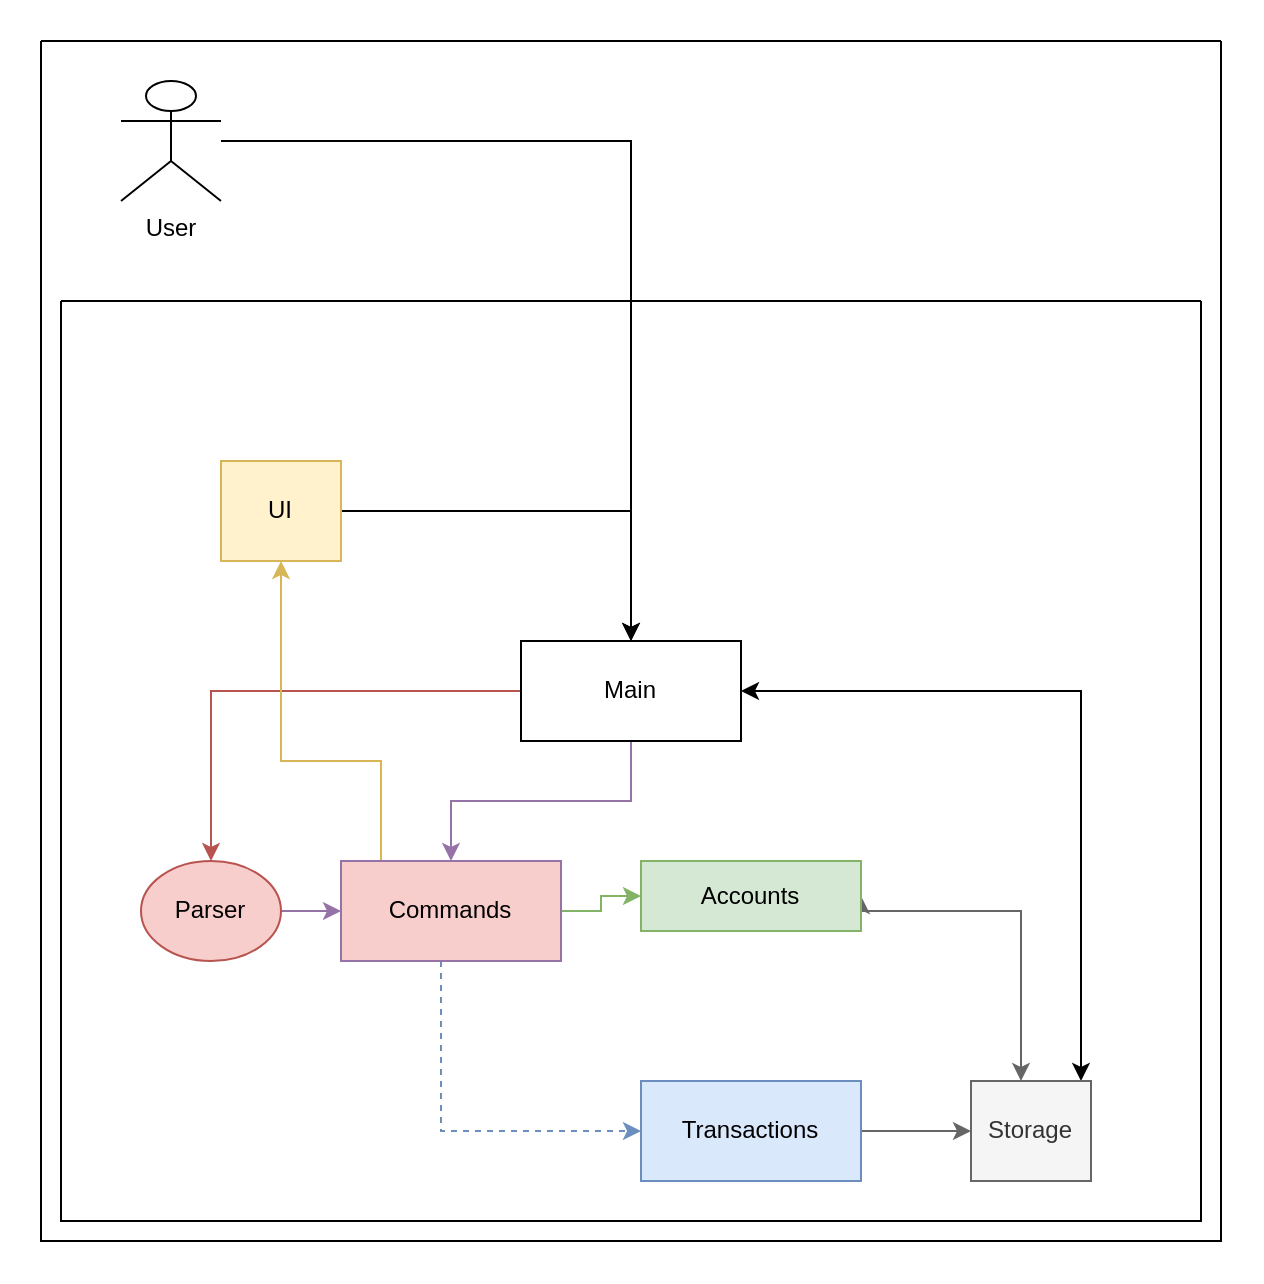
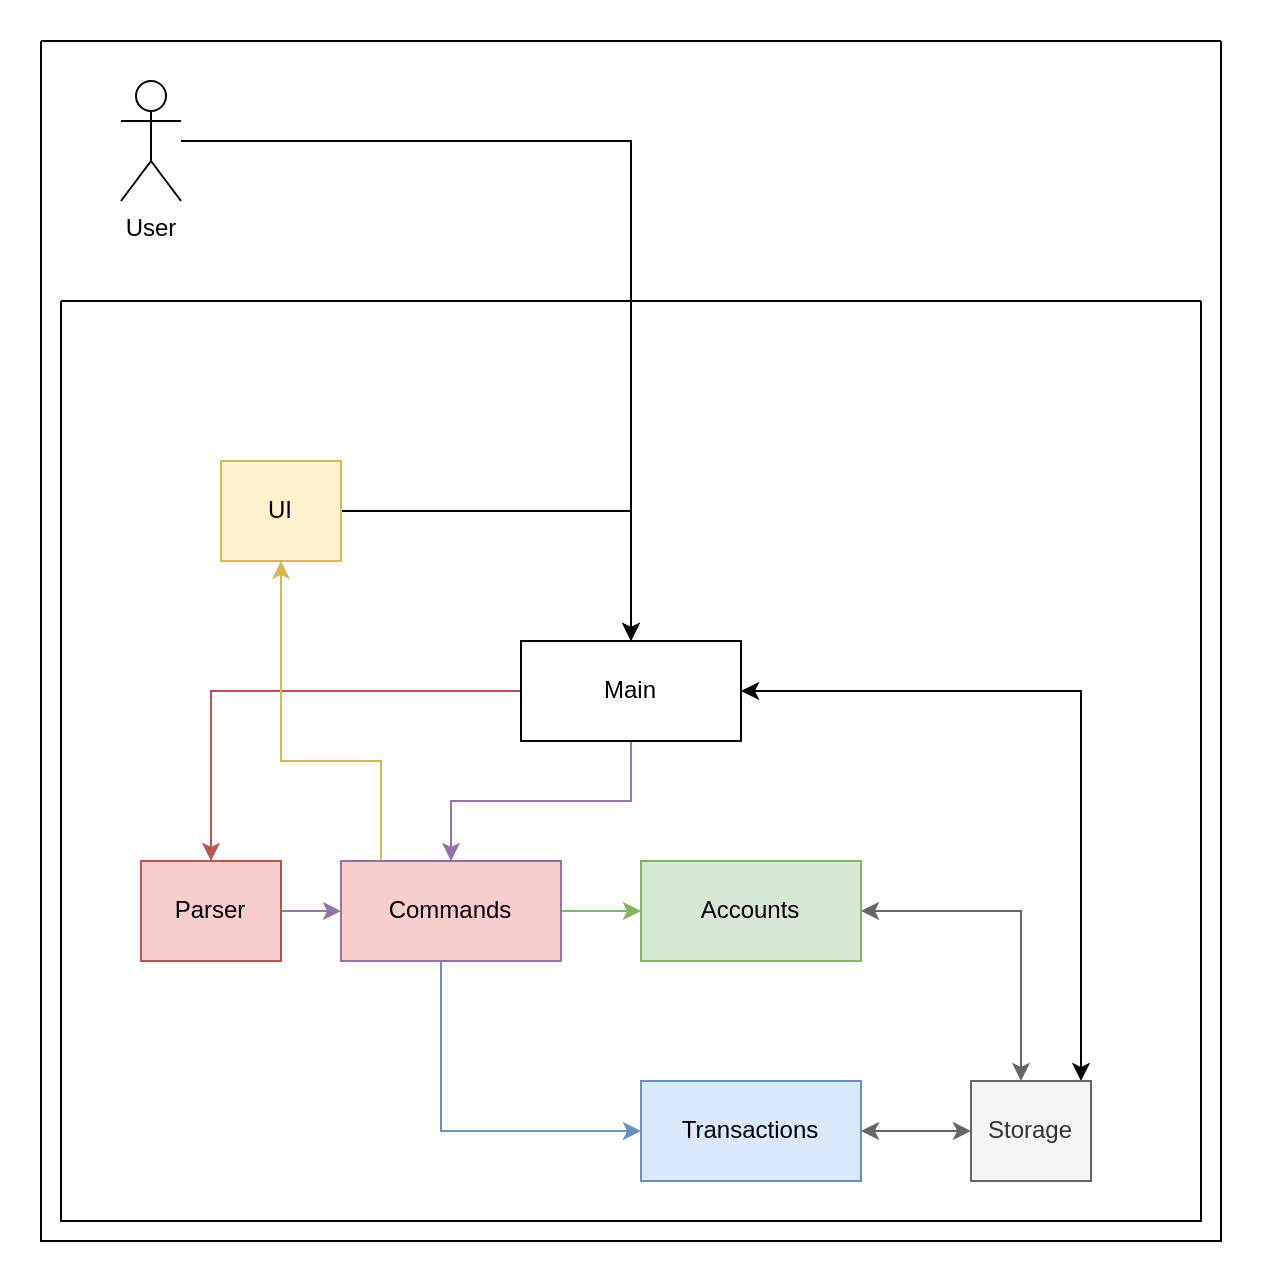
(171, 141) -> (151, 141)
(751, 896) -> (751, 911)
(211, 911) -> (211, 911)
(451, 1131) -> (451, 1131)
(870, 1131) -> (876, 1131)
